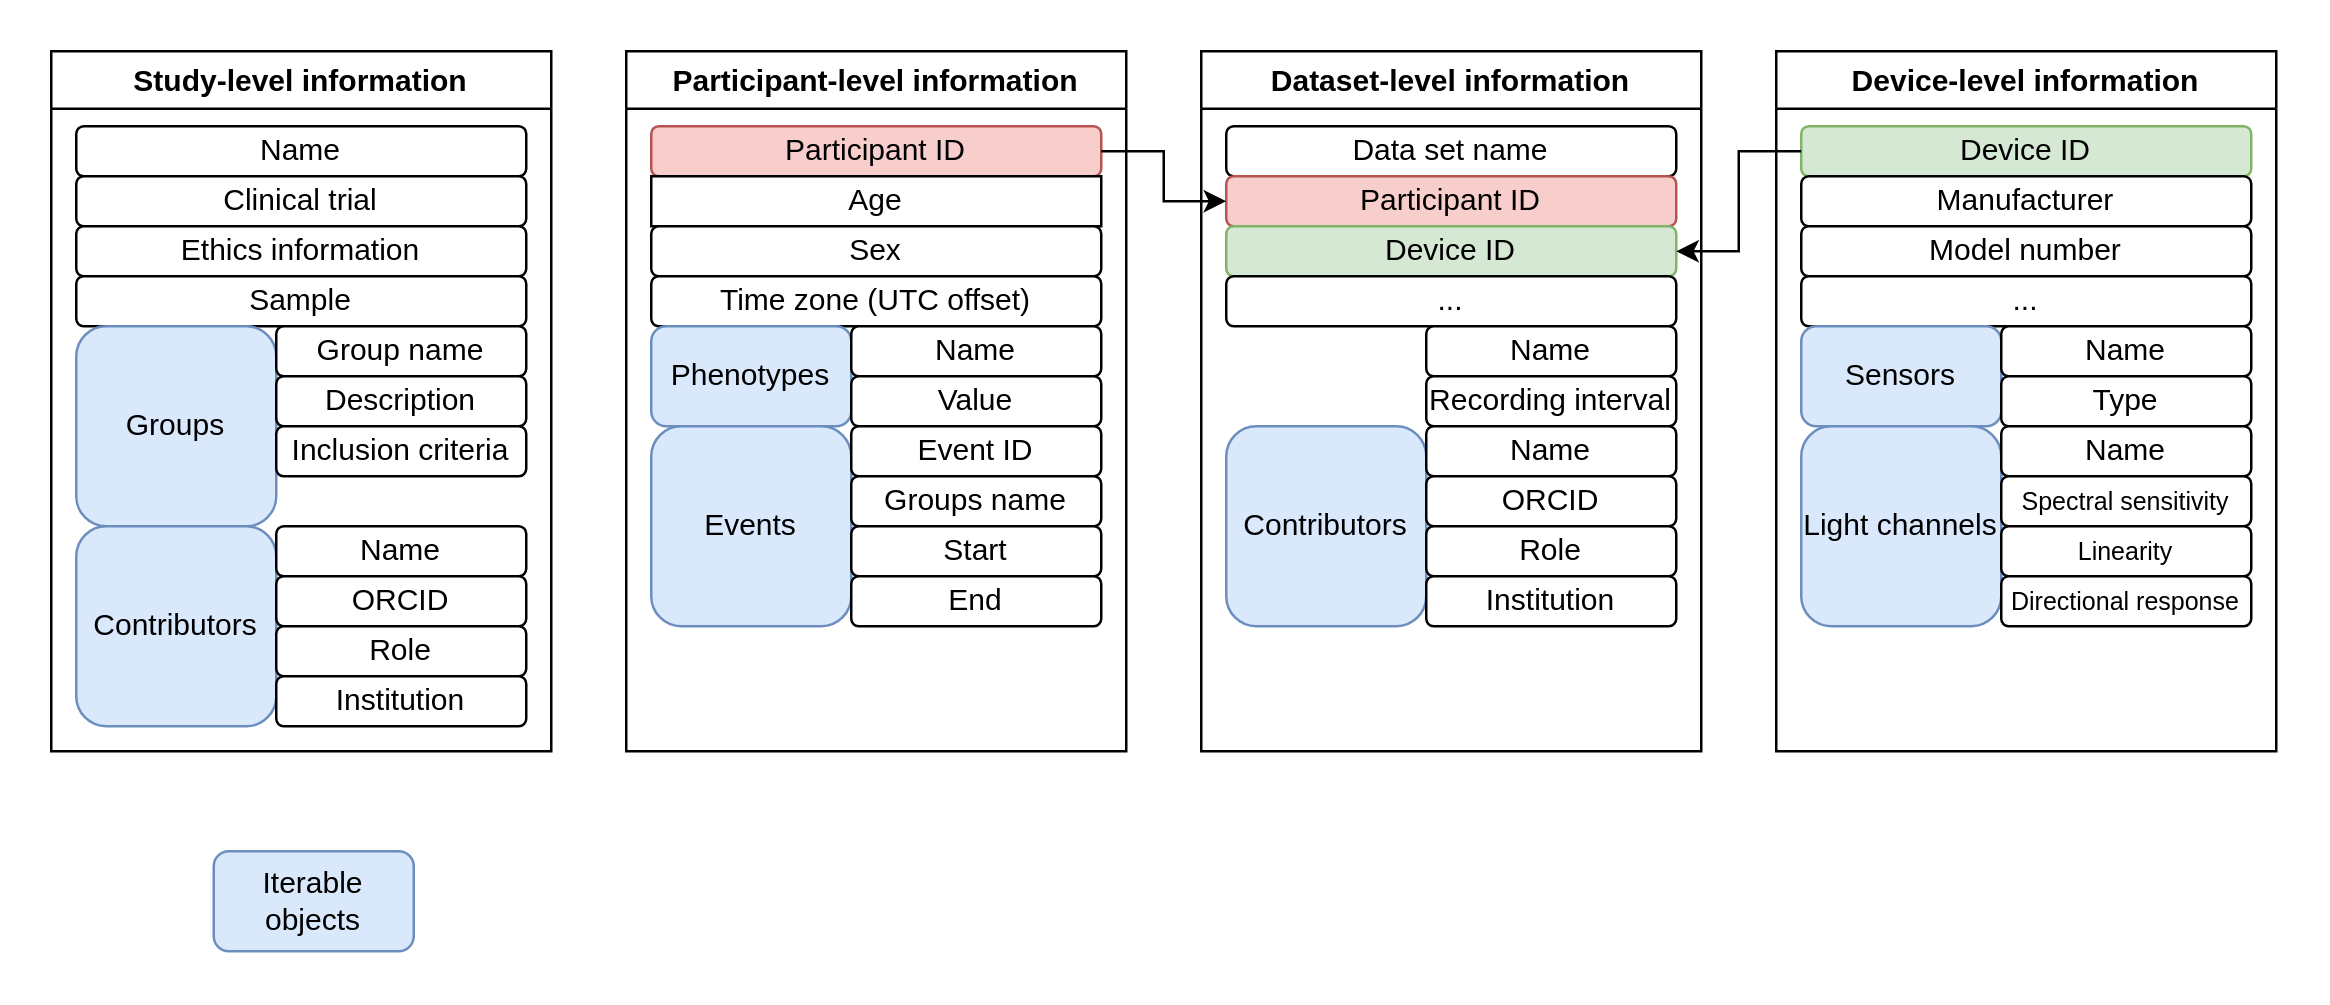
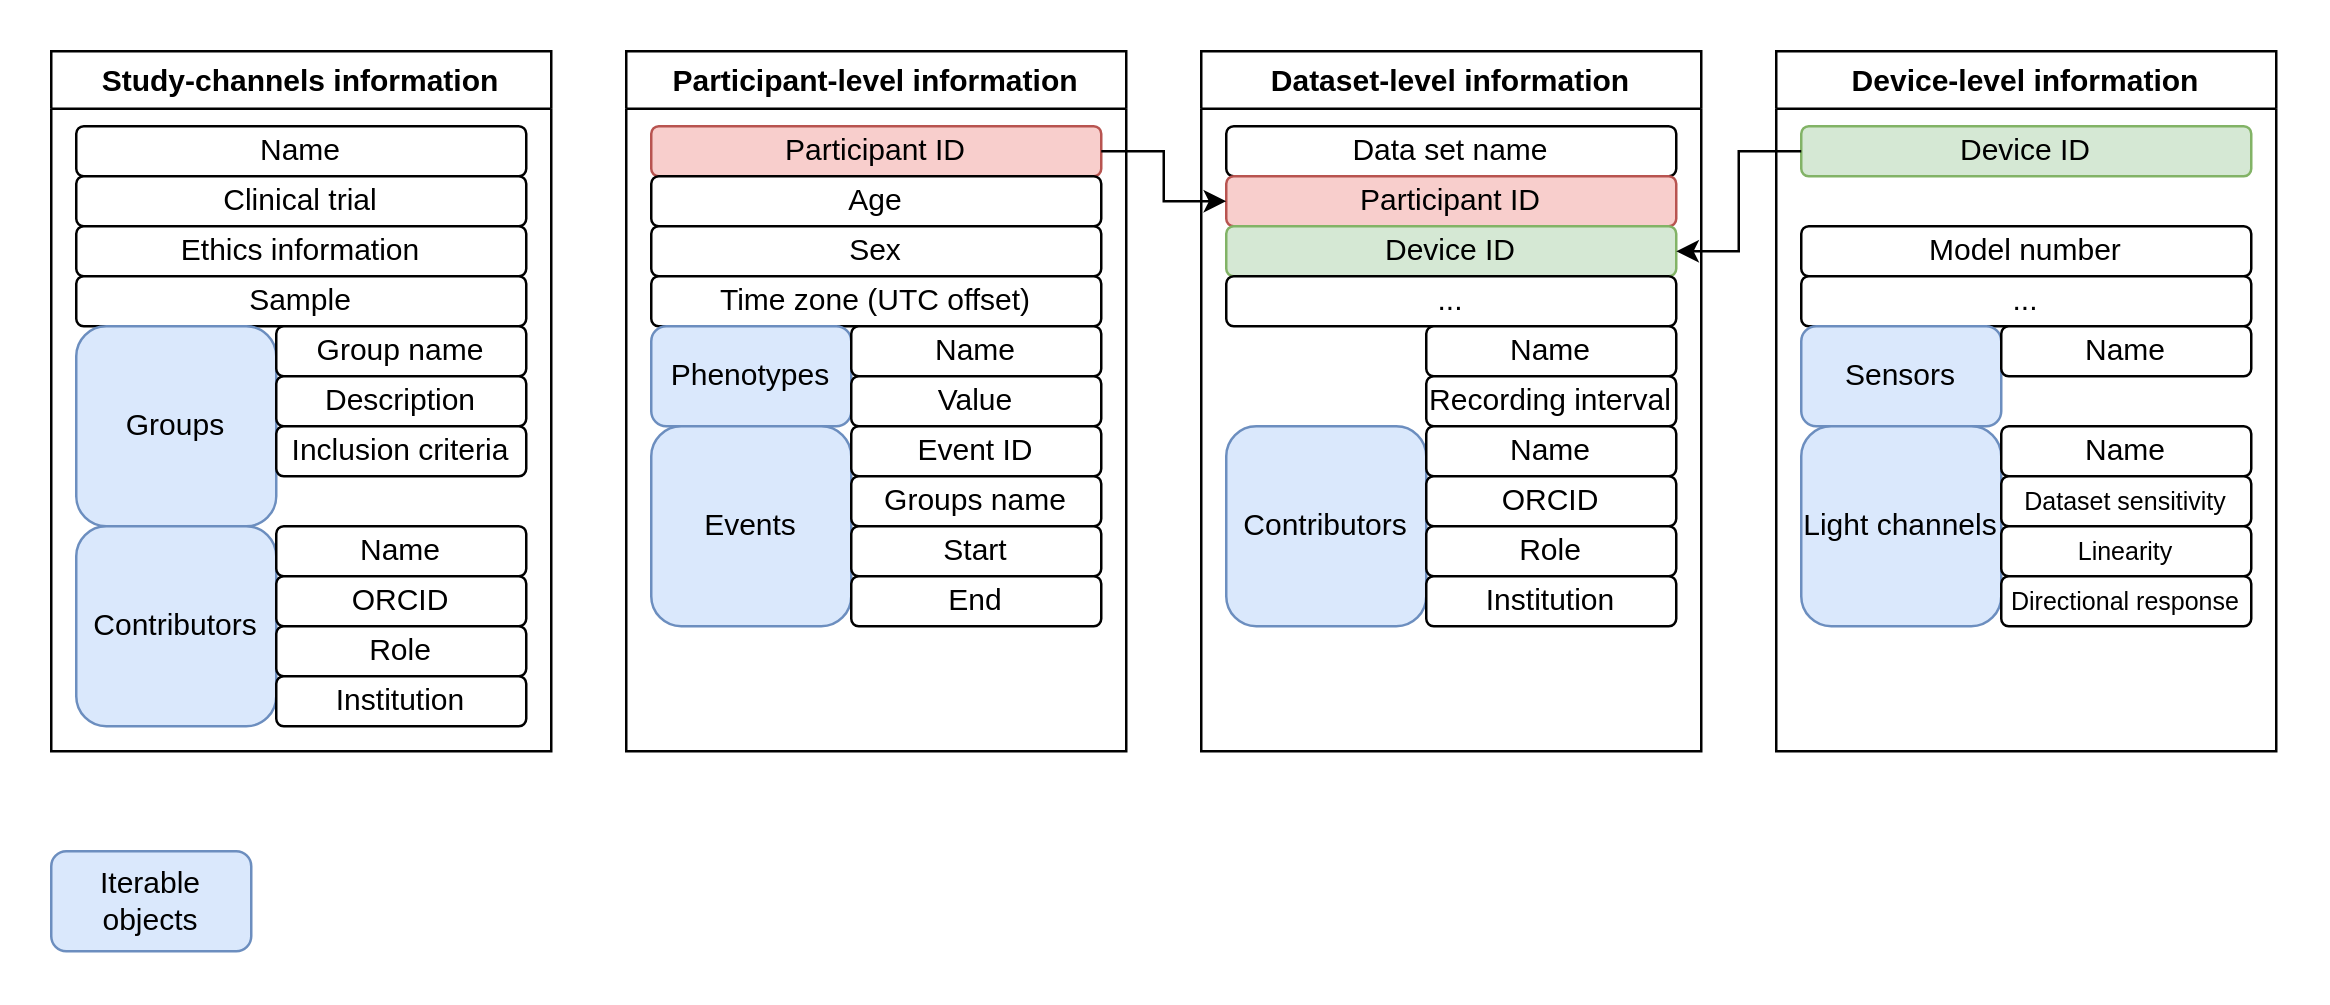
(300, 81) -> (300, 81)
(876, 201) -> (876, 201)
(2026, 201) -> none
(2126, 401) -> none
(2126, 501) -> (2126, 501)
(314, 901) -> (151, 901)
